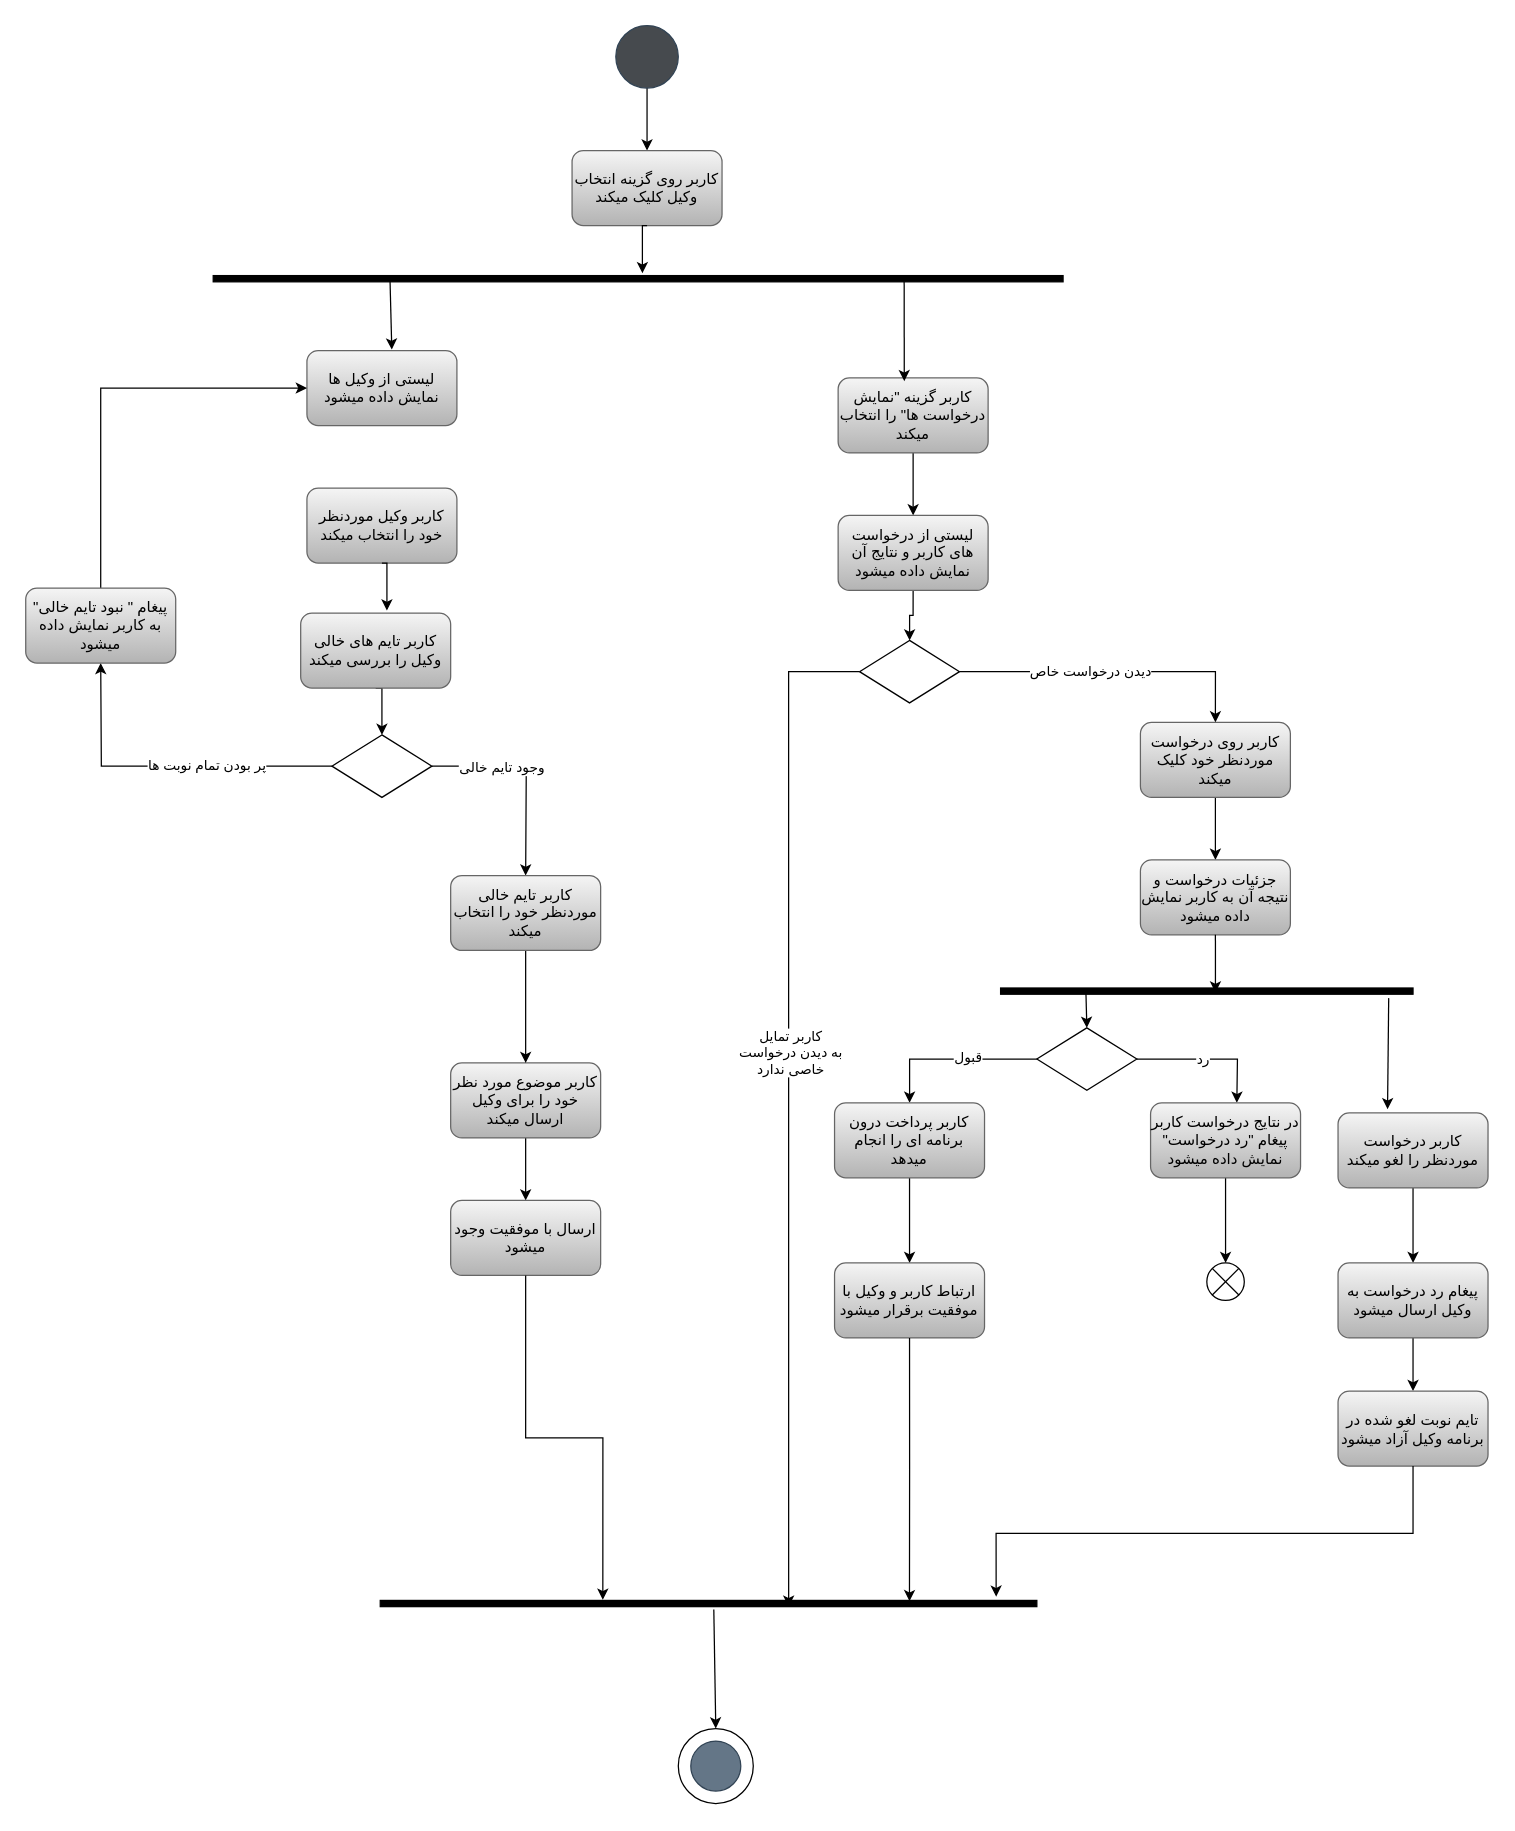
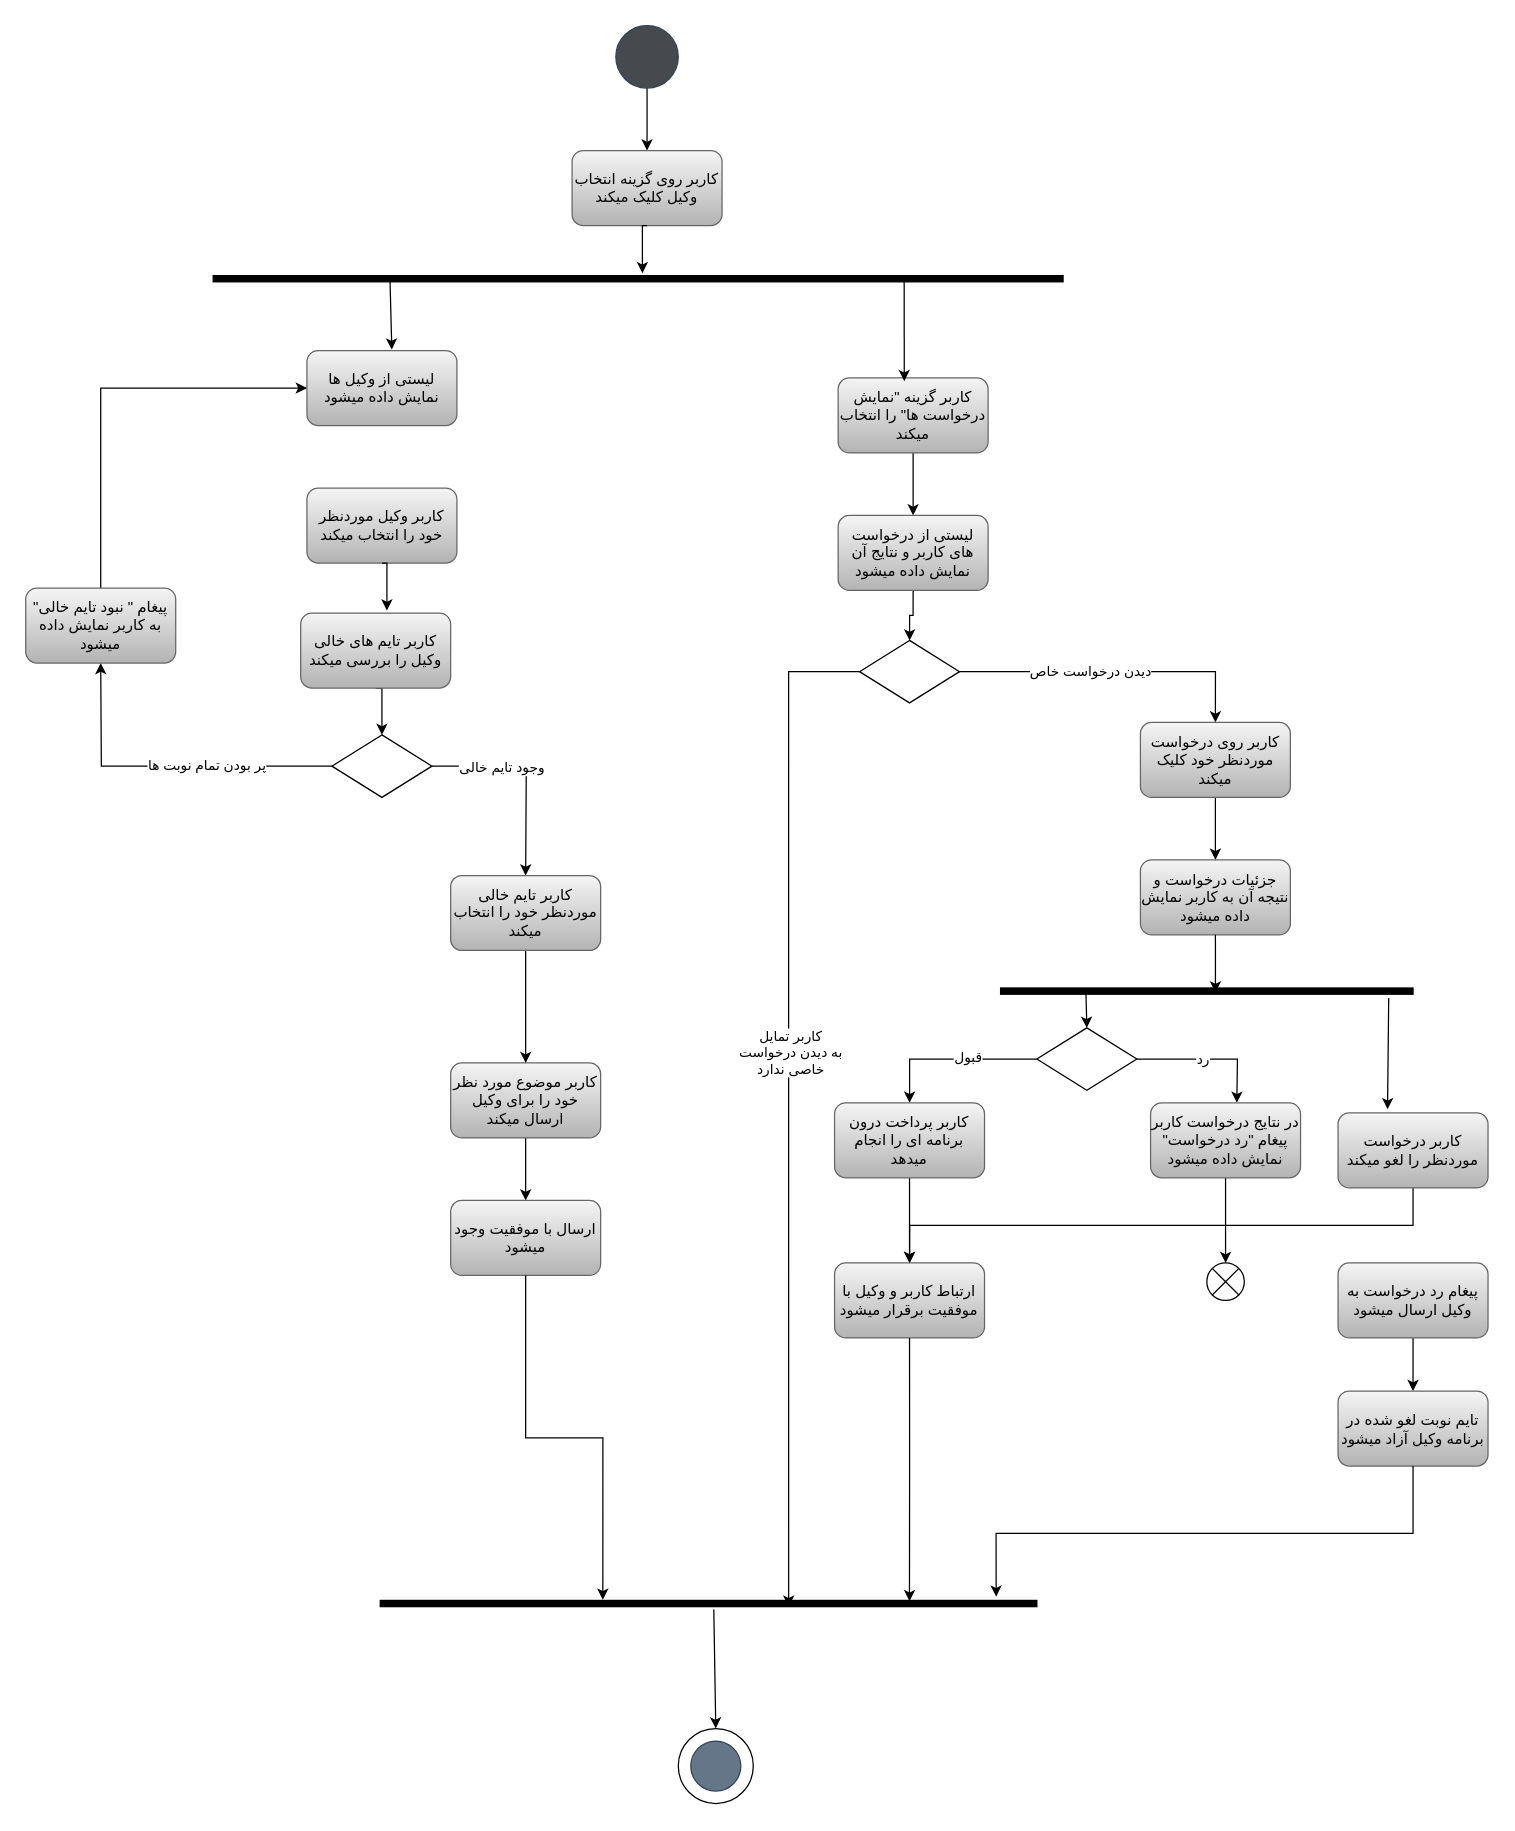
(1413, 1239) -> (1164, 1226)
